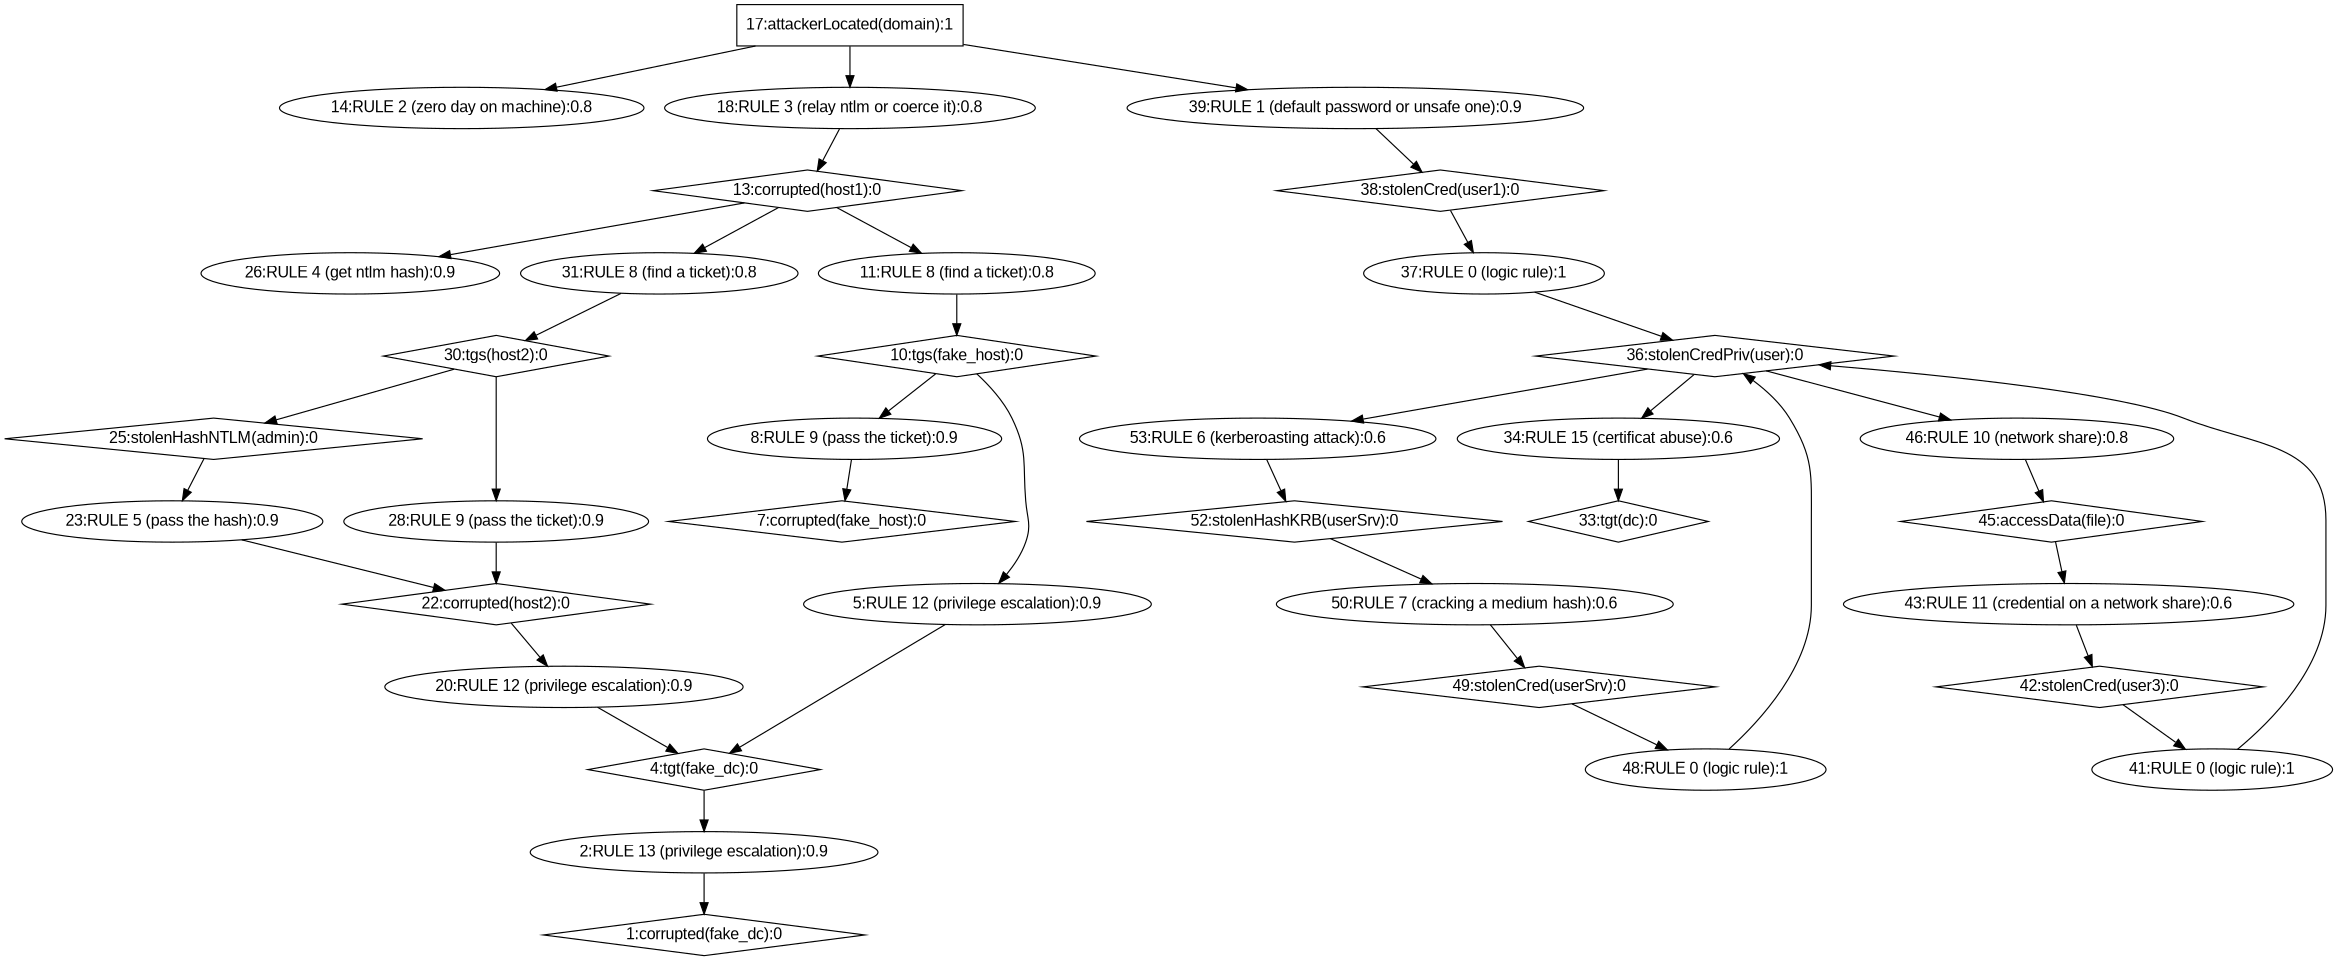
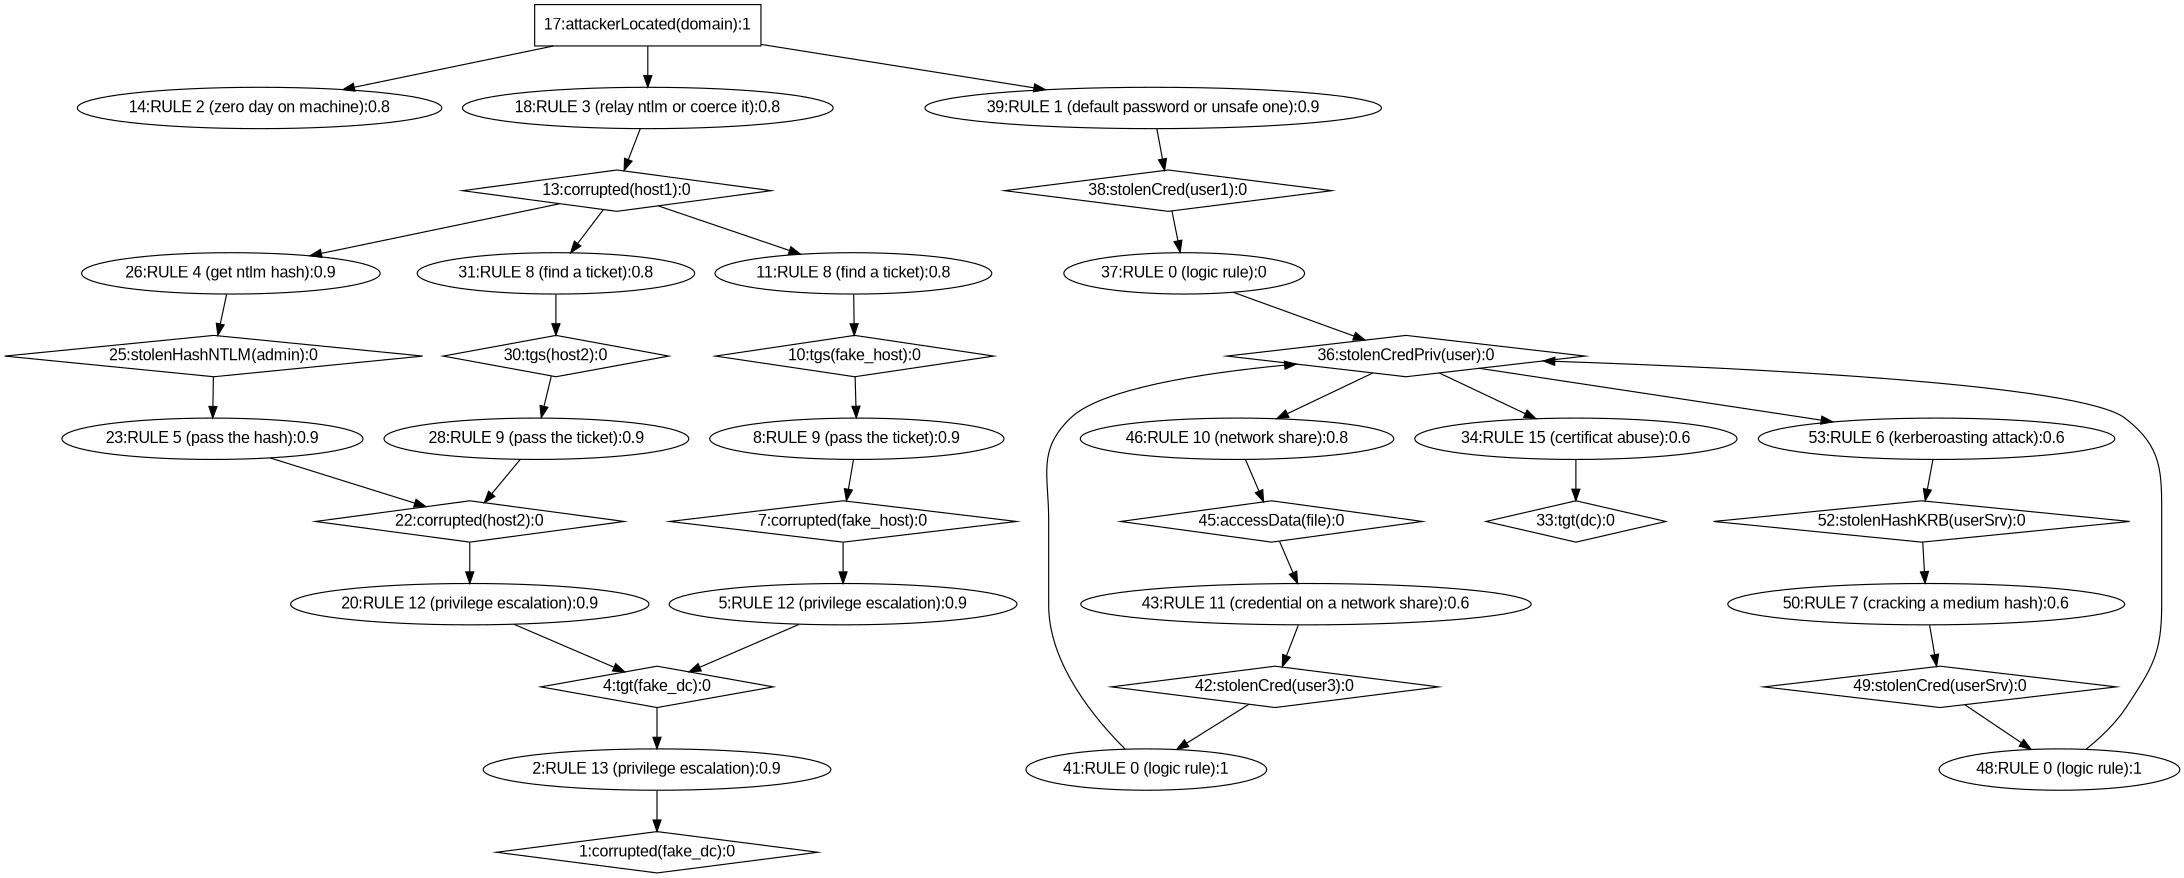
(1484, 273) -> (1184, 273)
(365, 395) -> (223, 309)
(1024, 470) -> (843, 557)
